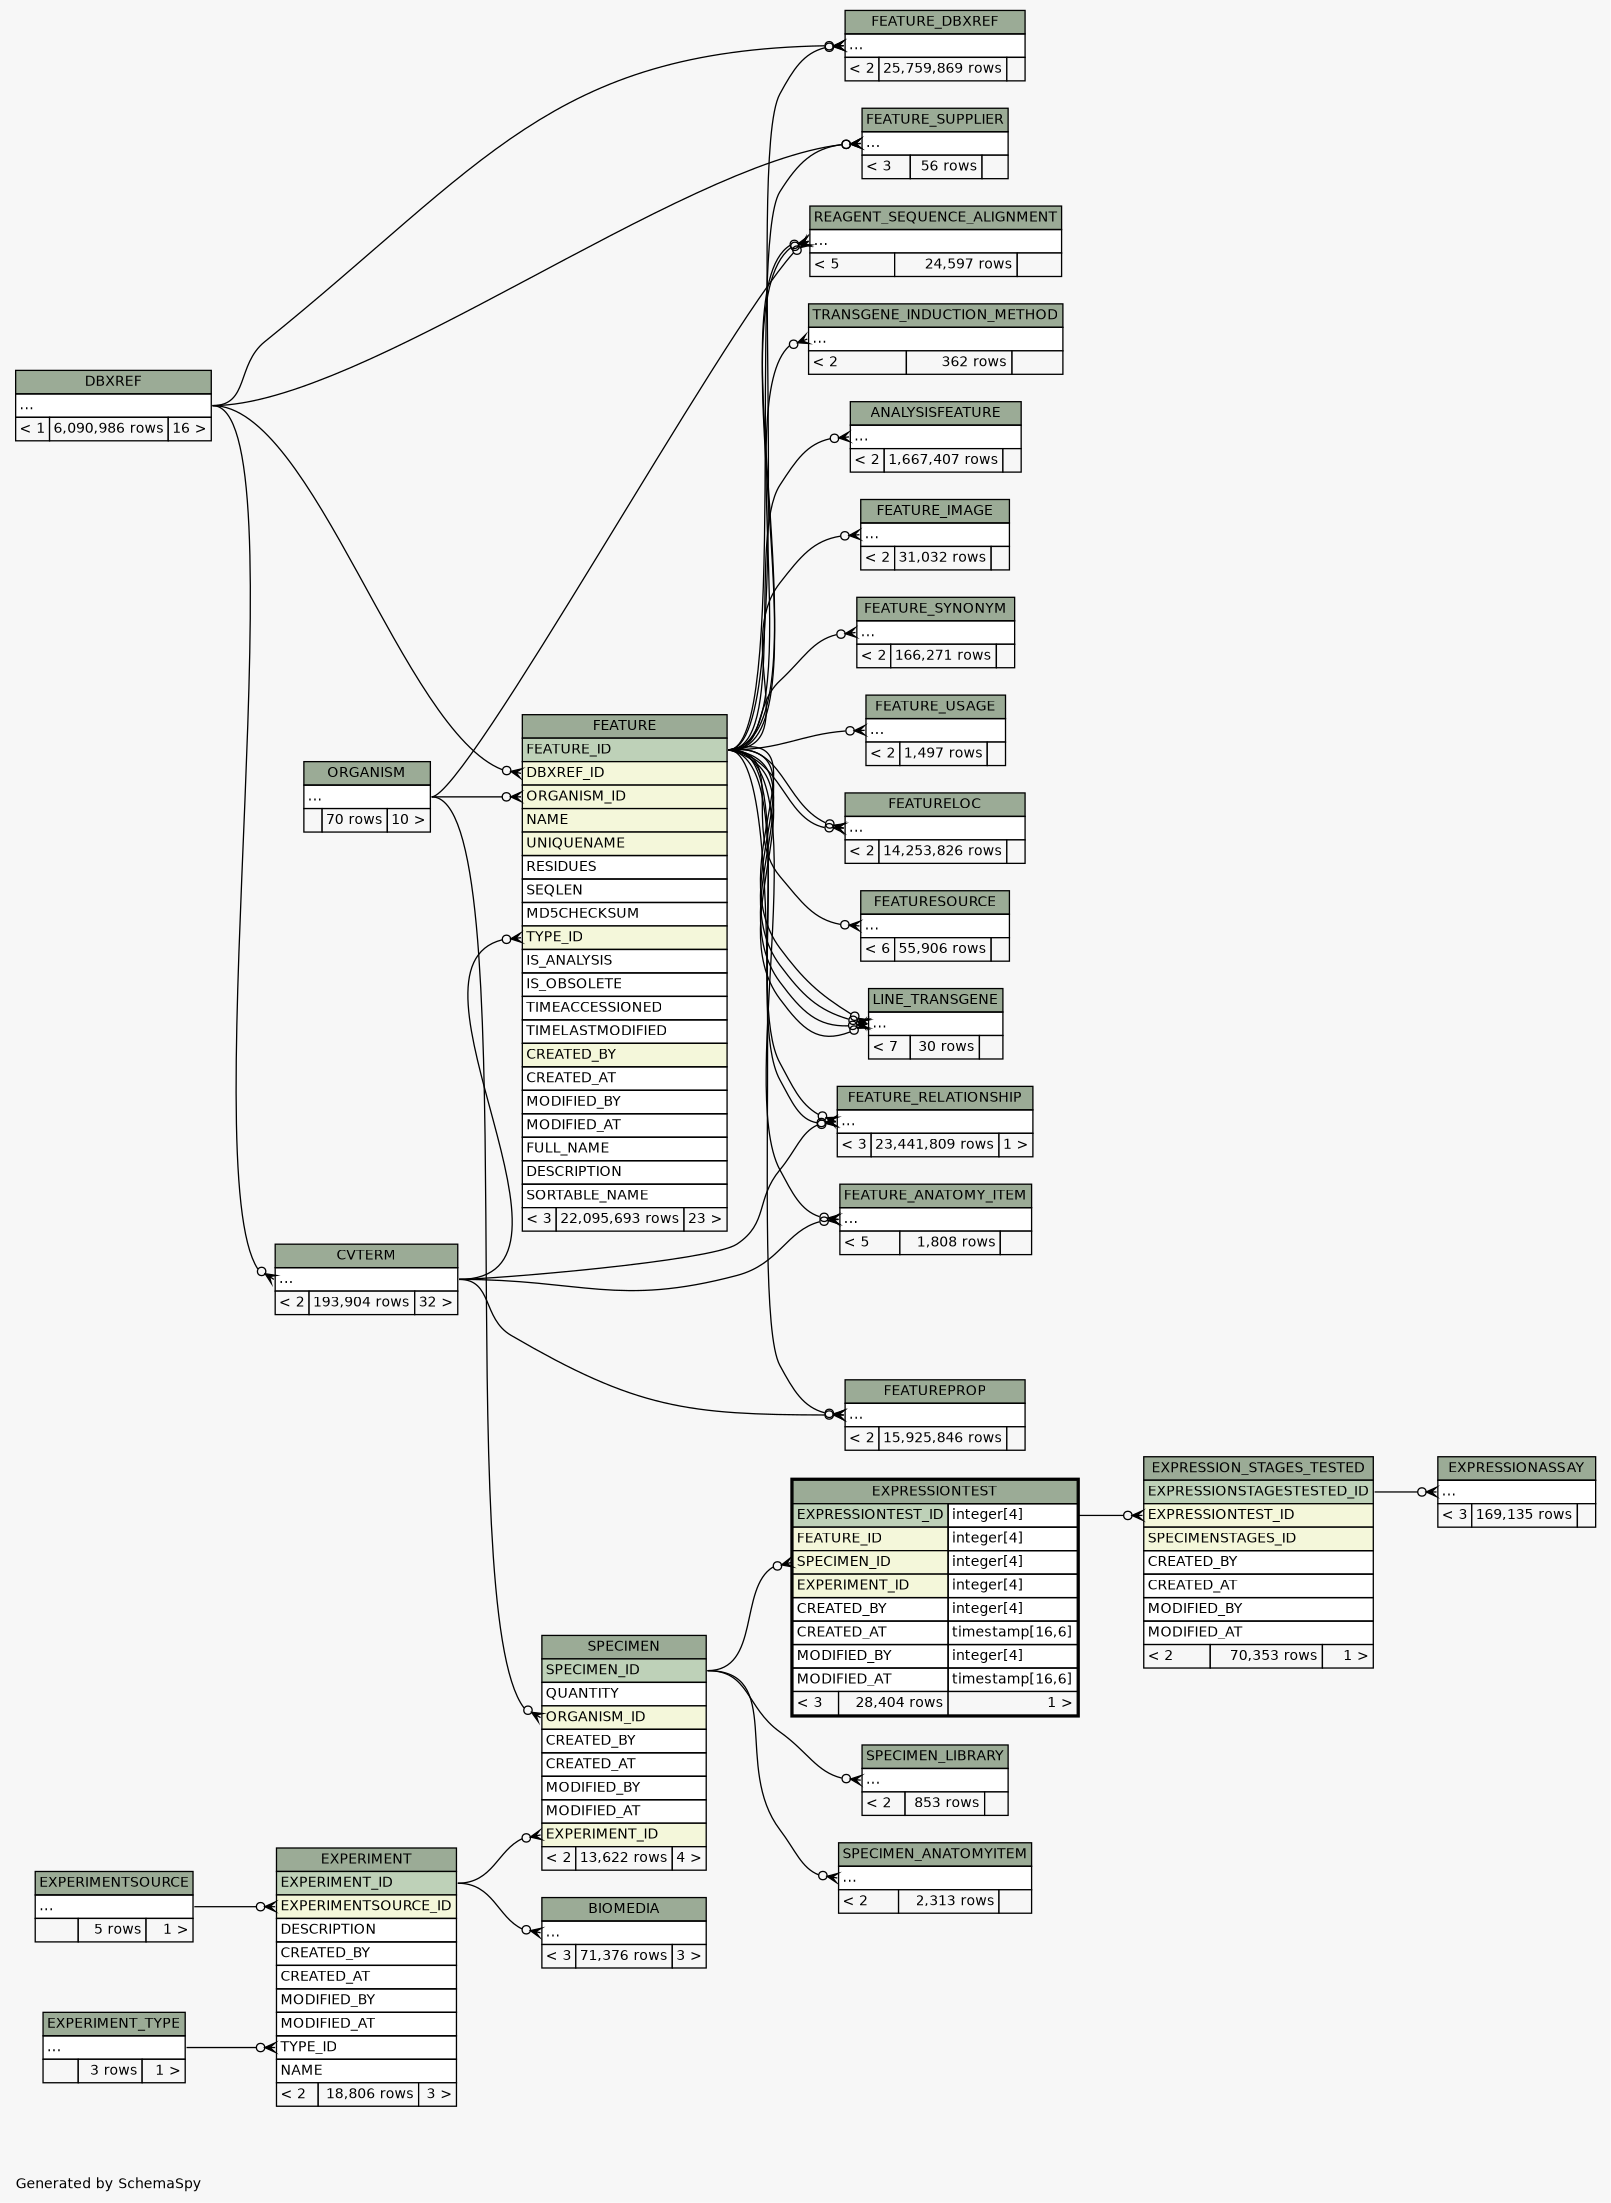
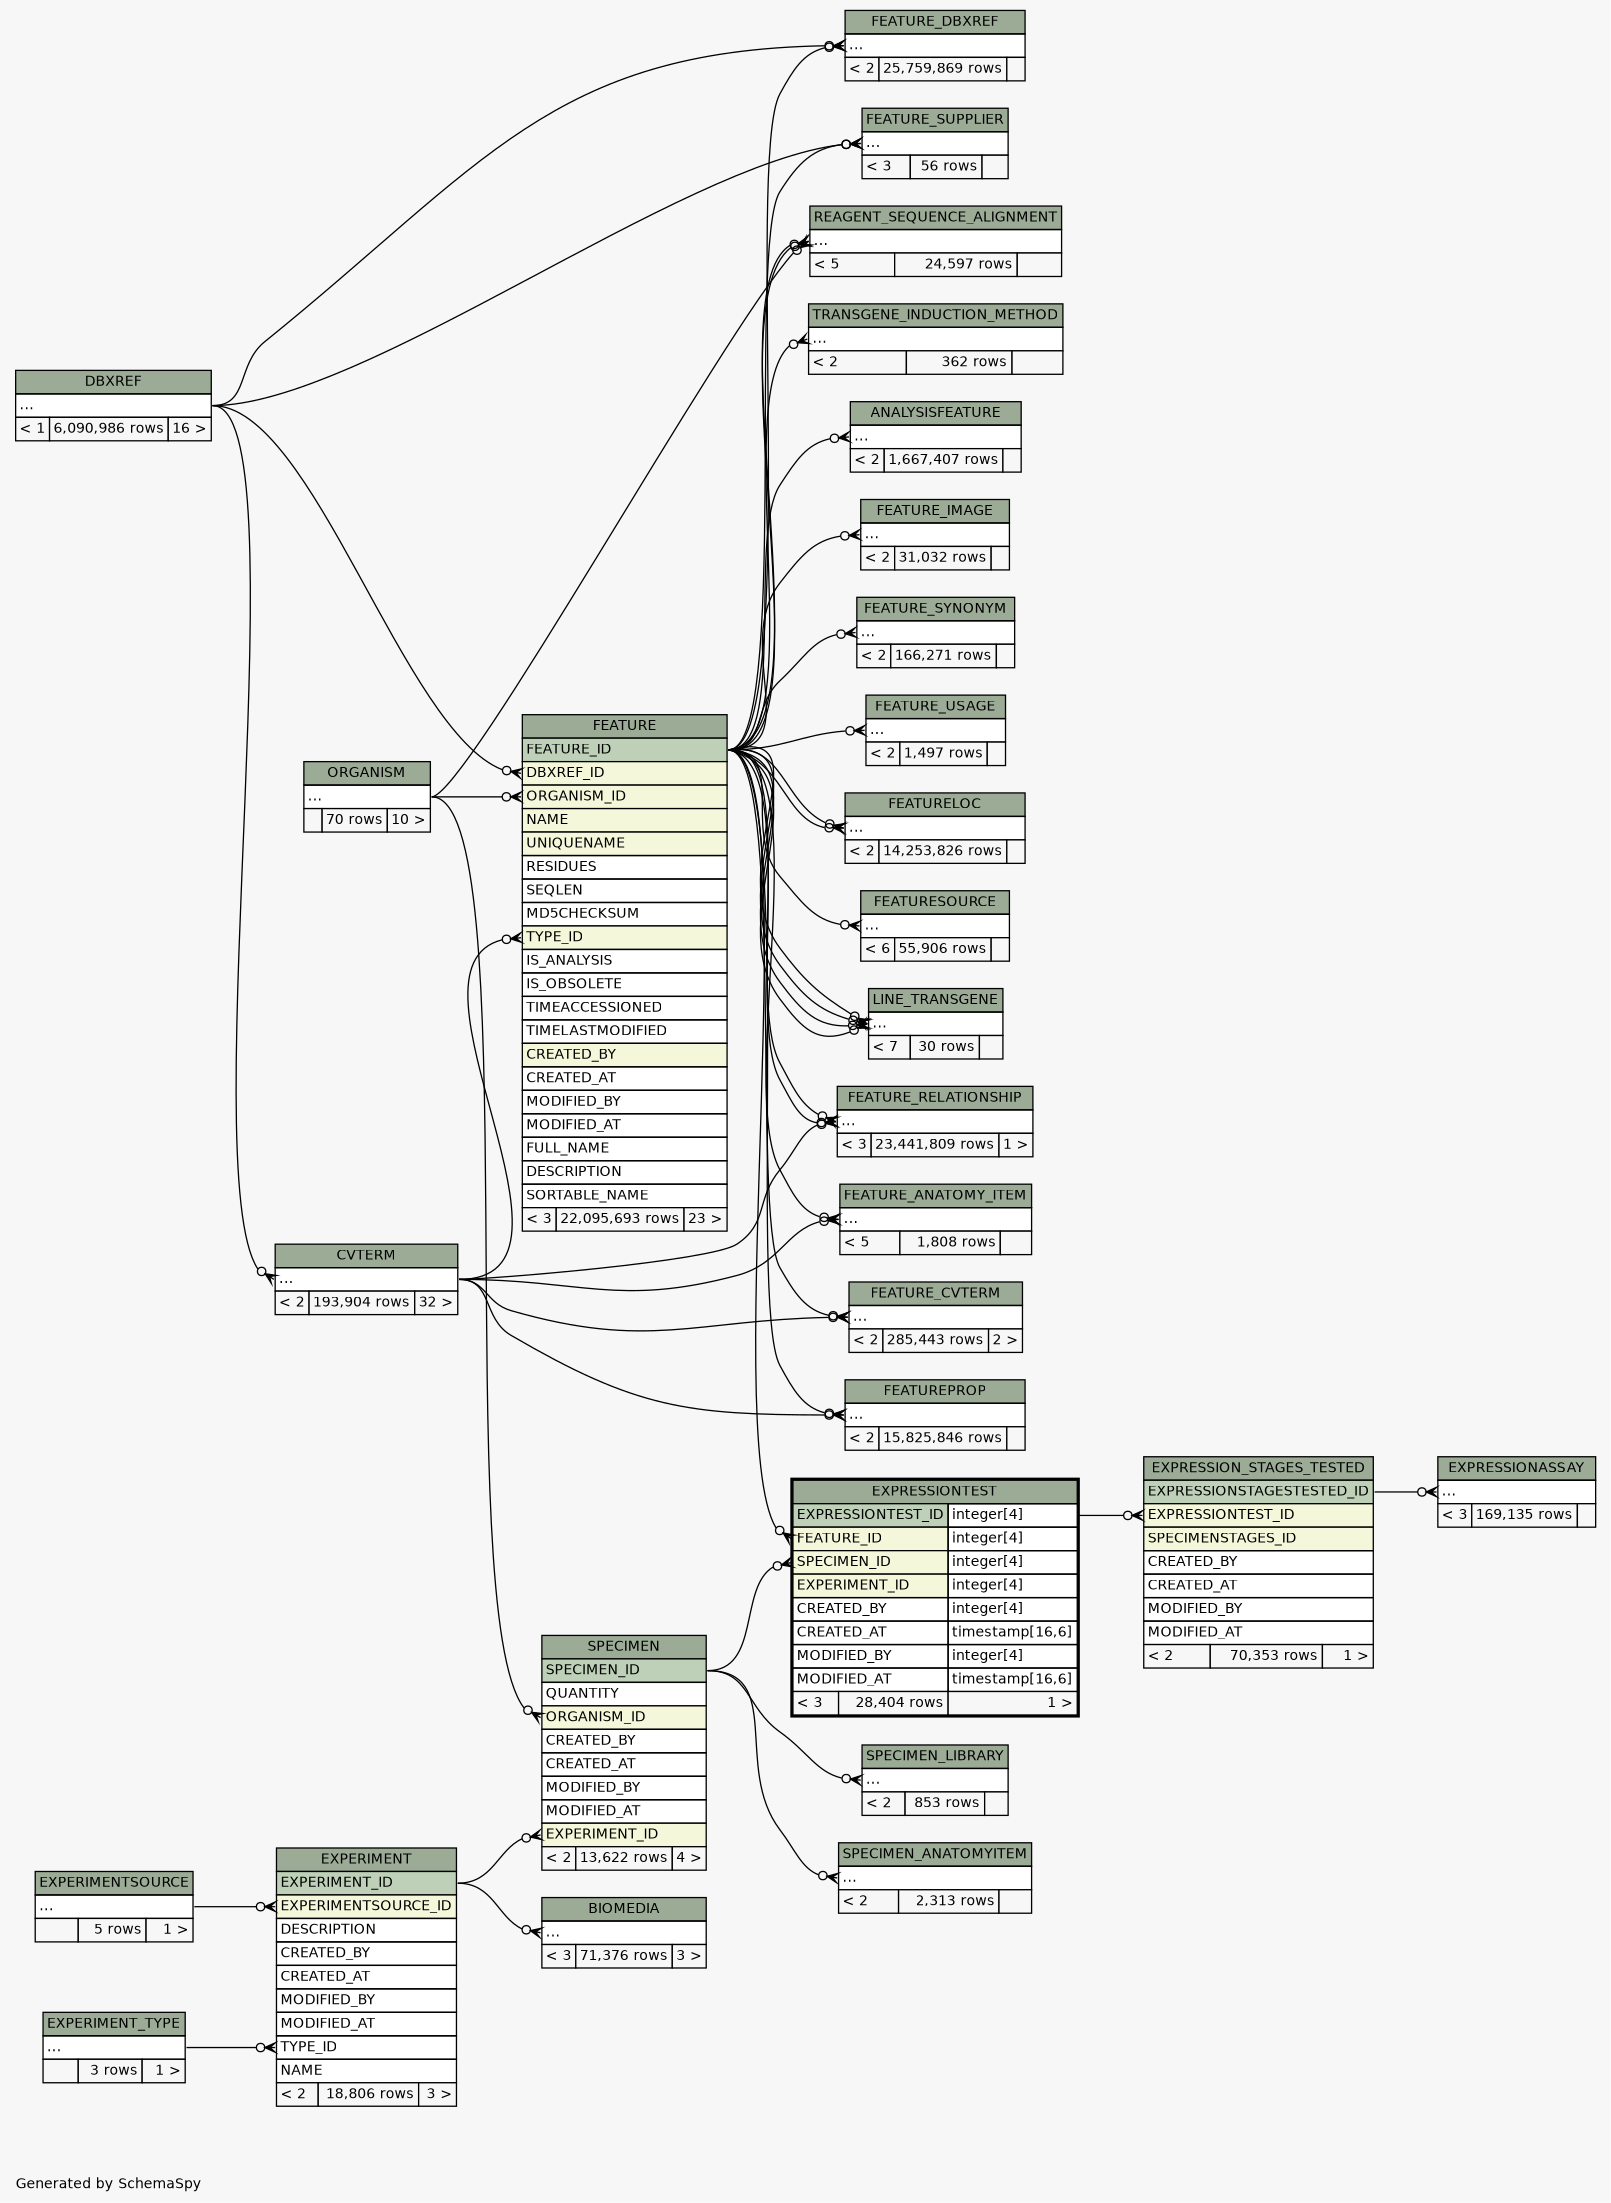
none -> (759, 1175)
none -> (935, 1317)
(943, 1438) -> (943, 1438)
